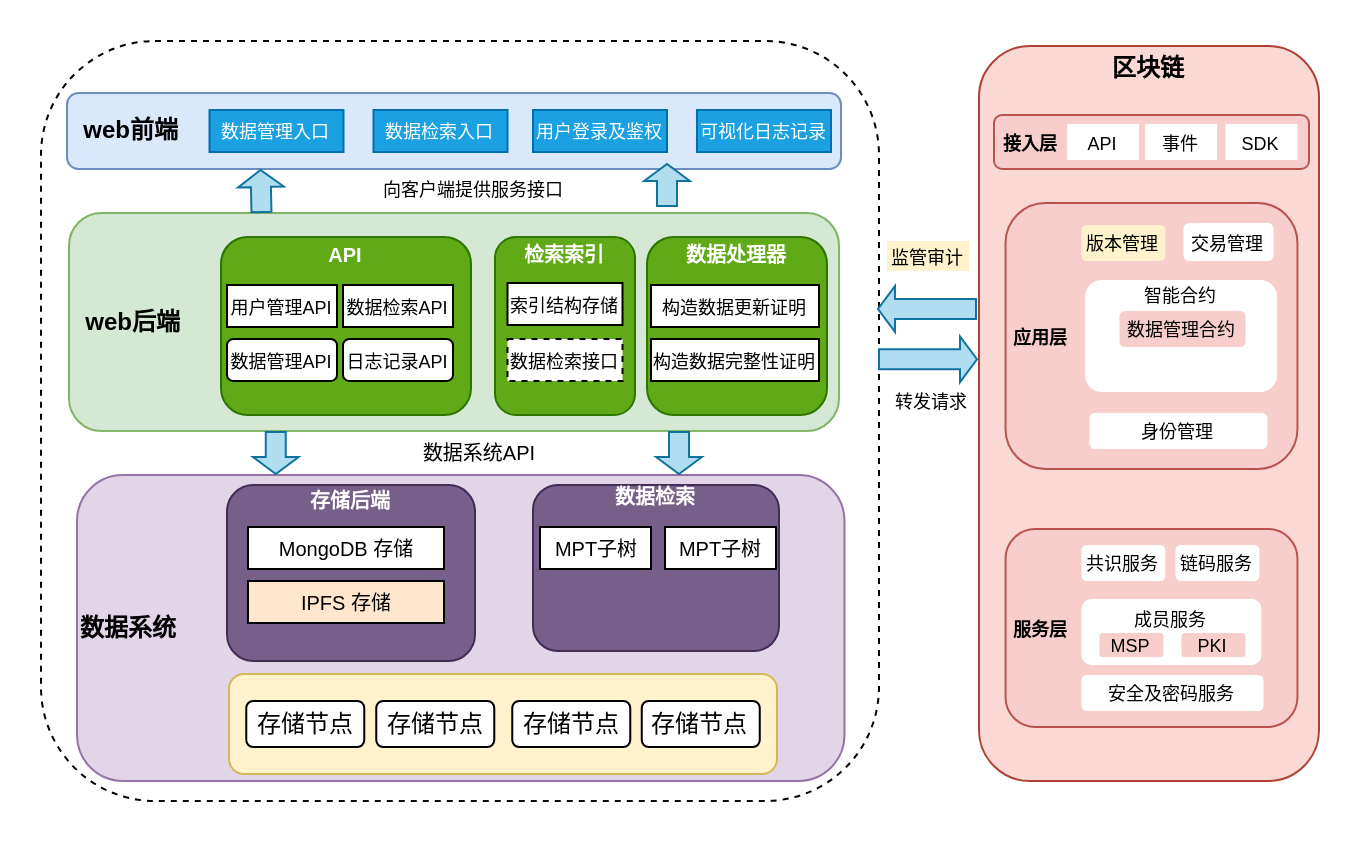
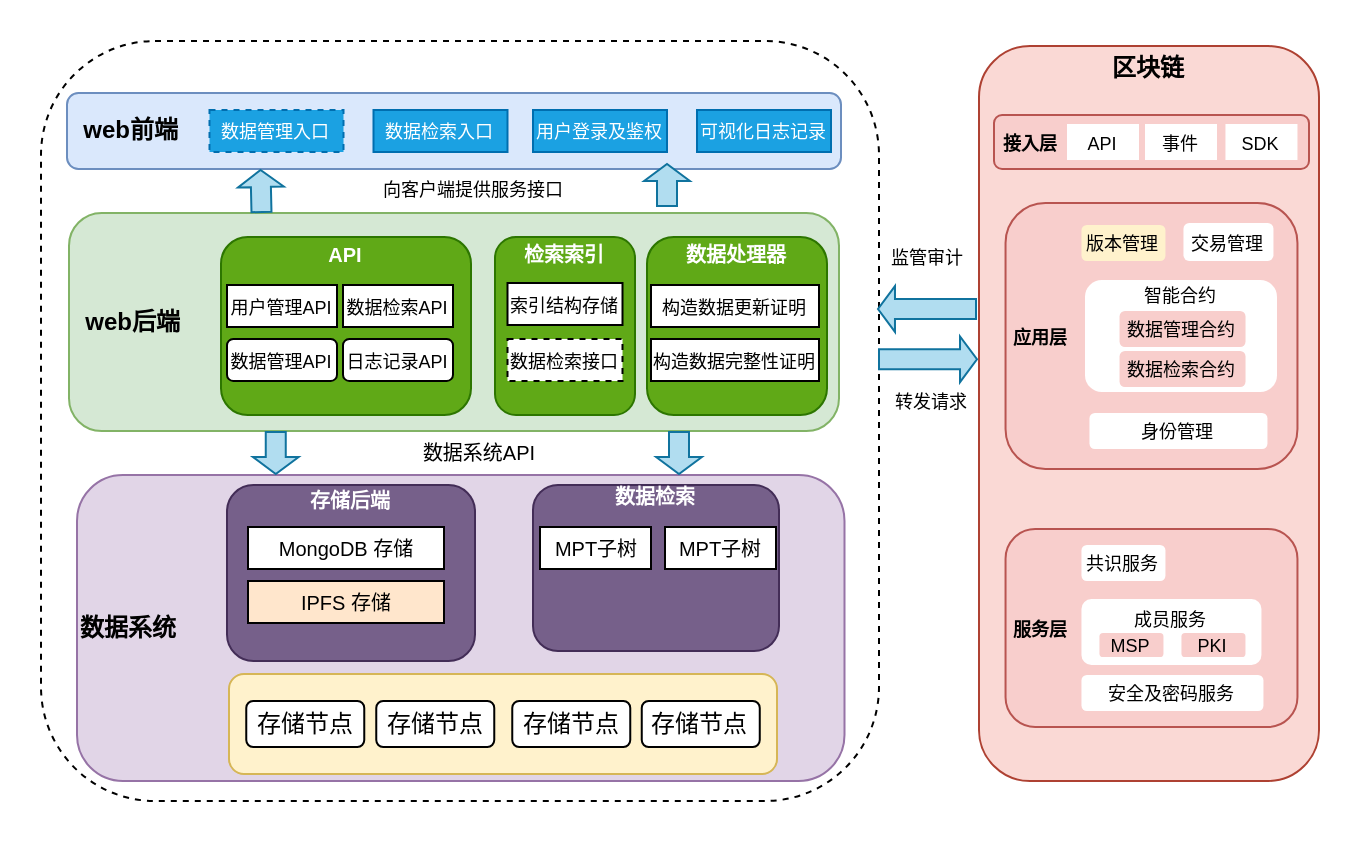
(277, 131) -> (277, 131)
(928, 256) -> (928, 256)
none -> (1183, 369)
(1217, 563) -> none
